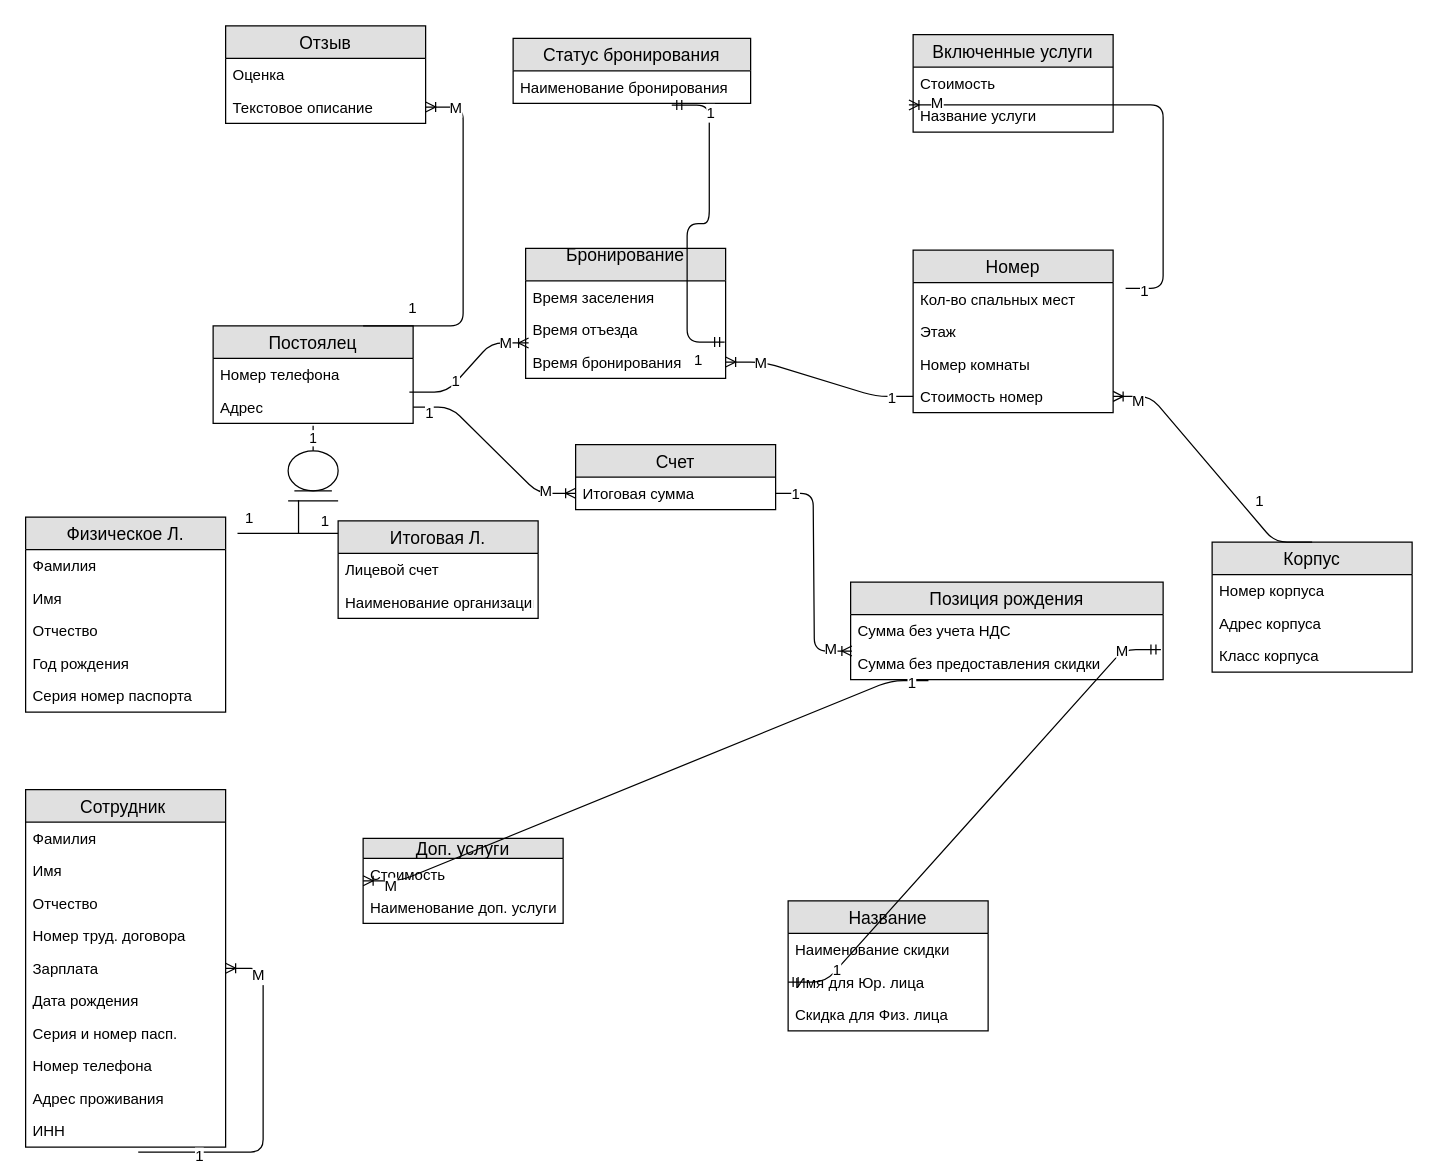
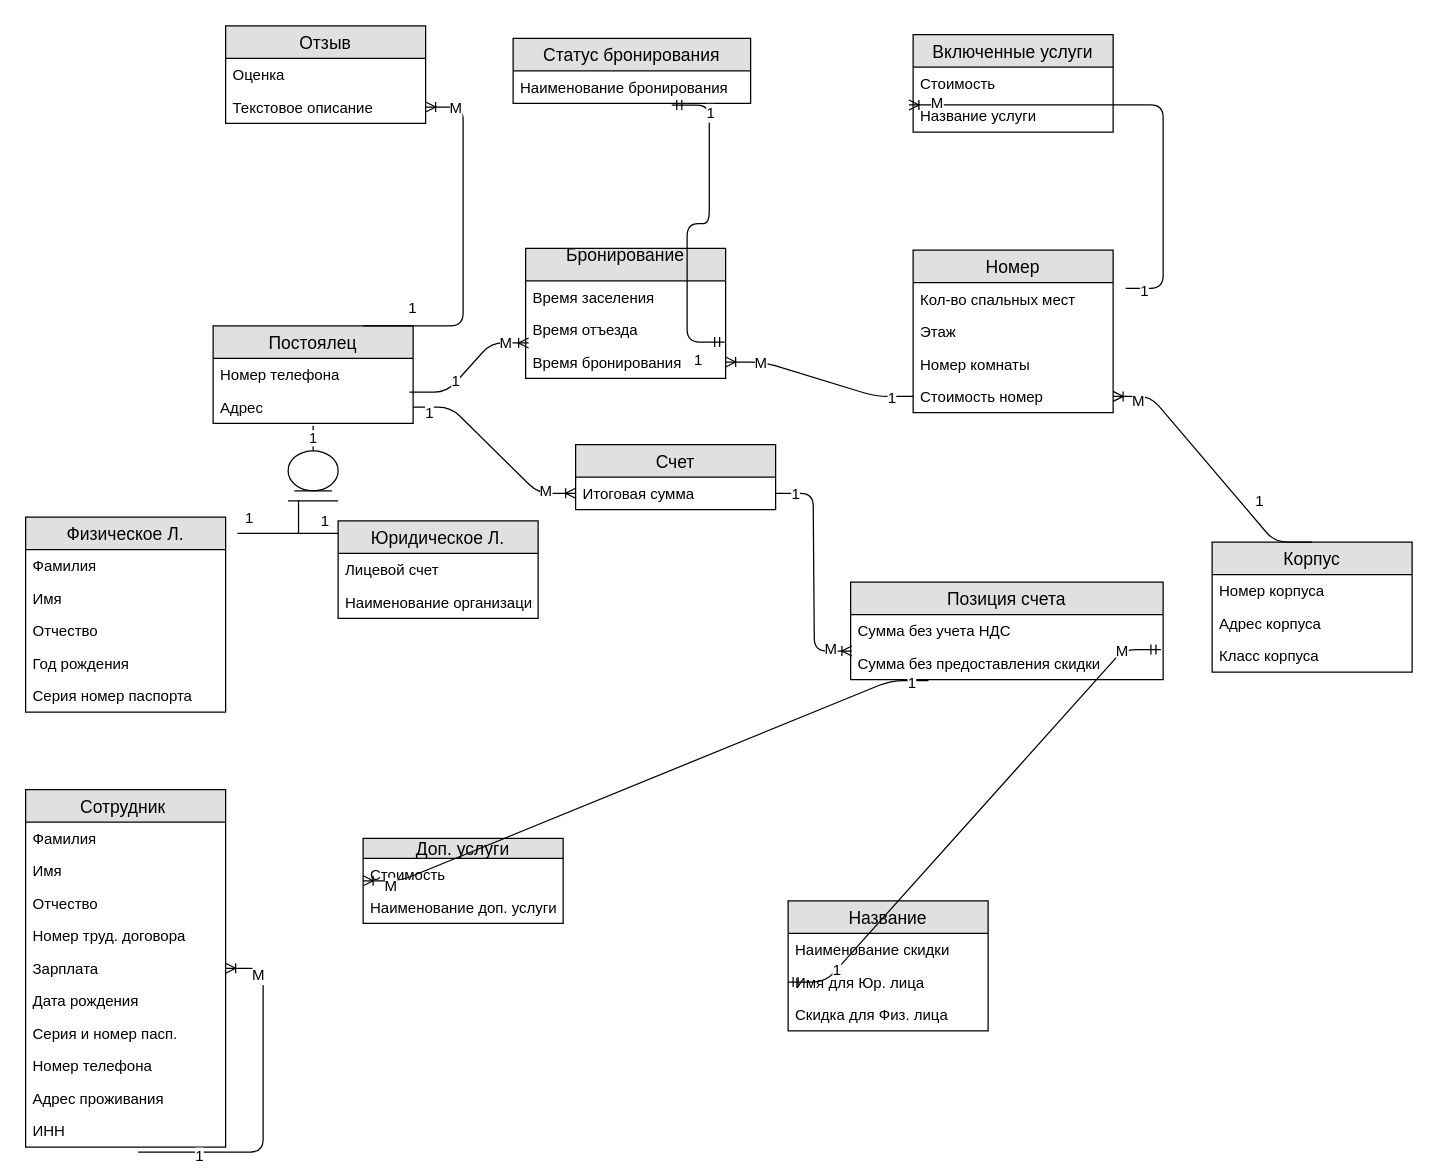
(438, 538) -> (438, 538)
(1006, 599) -> (1006, 599)
